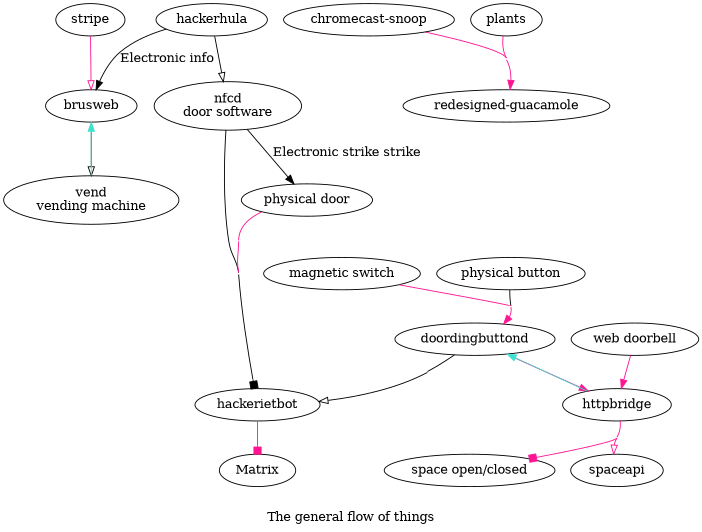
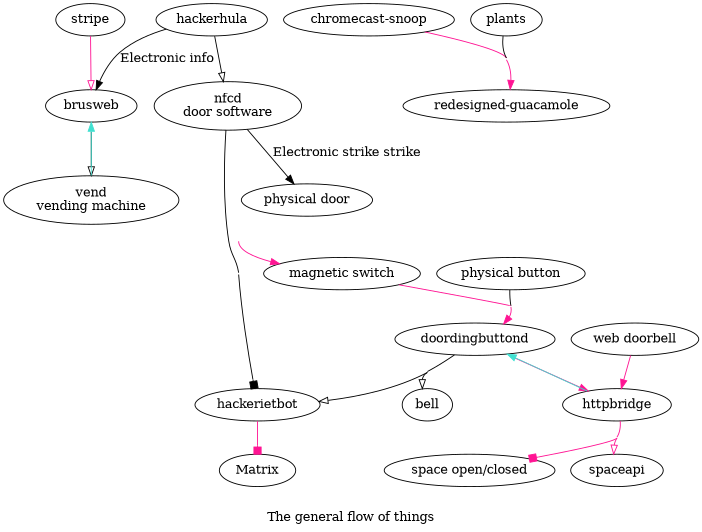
(503, 47) -> (503, 47)
(246, 223) -> (252, 255)
none -> (427, 405)
